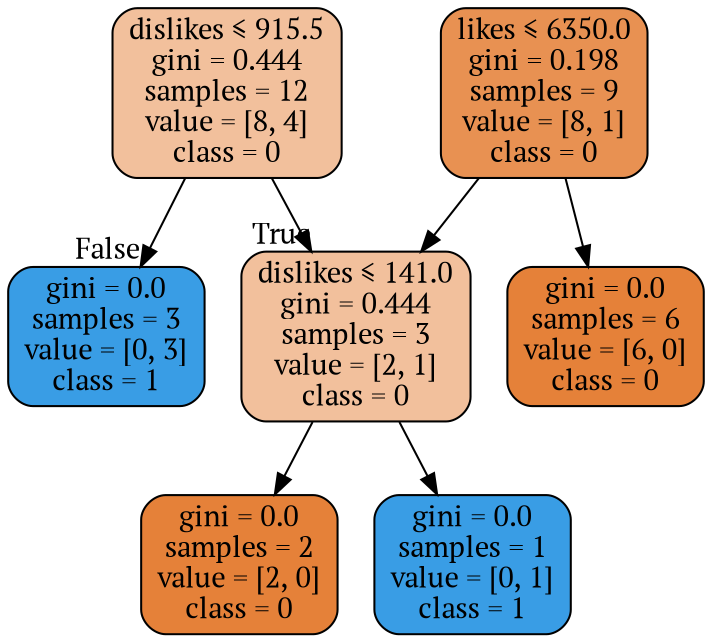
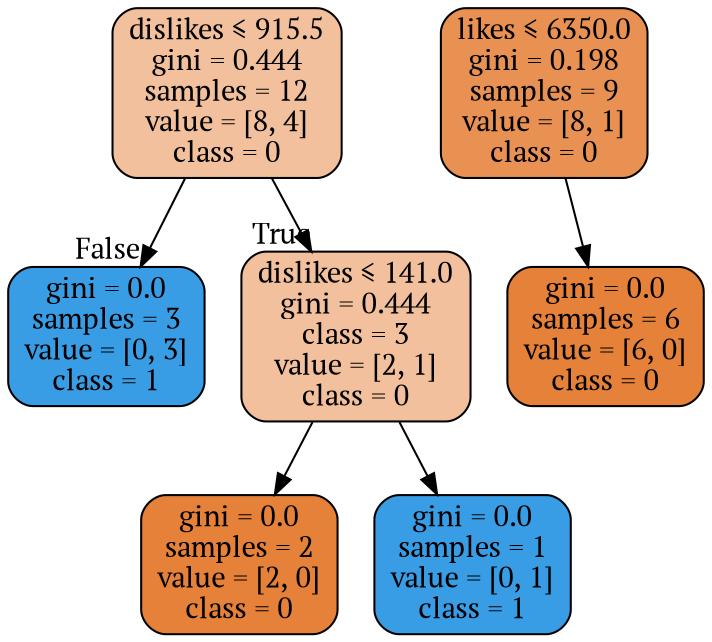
(456, 207) -> none
(356, 336) -> (356, 336)
